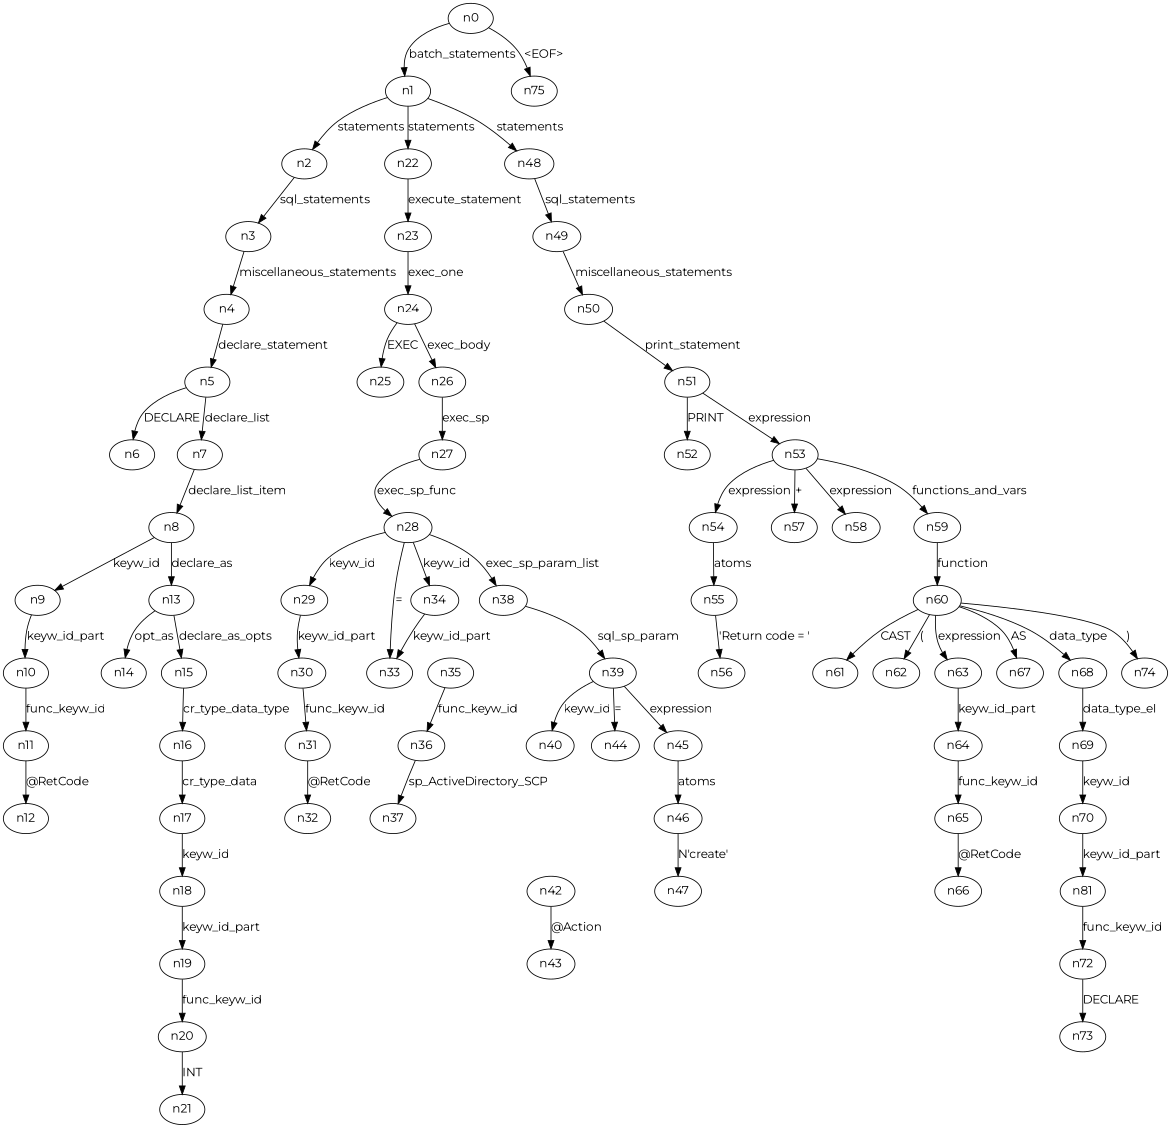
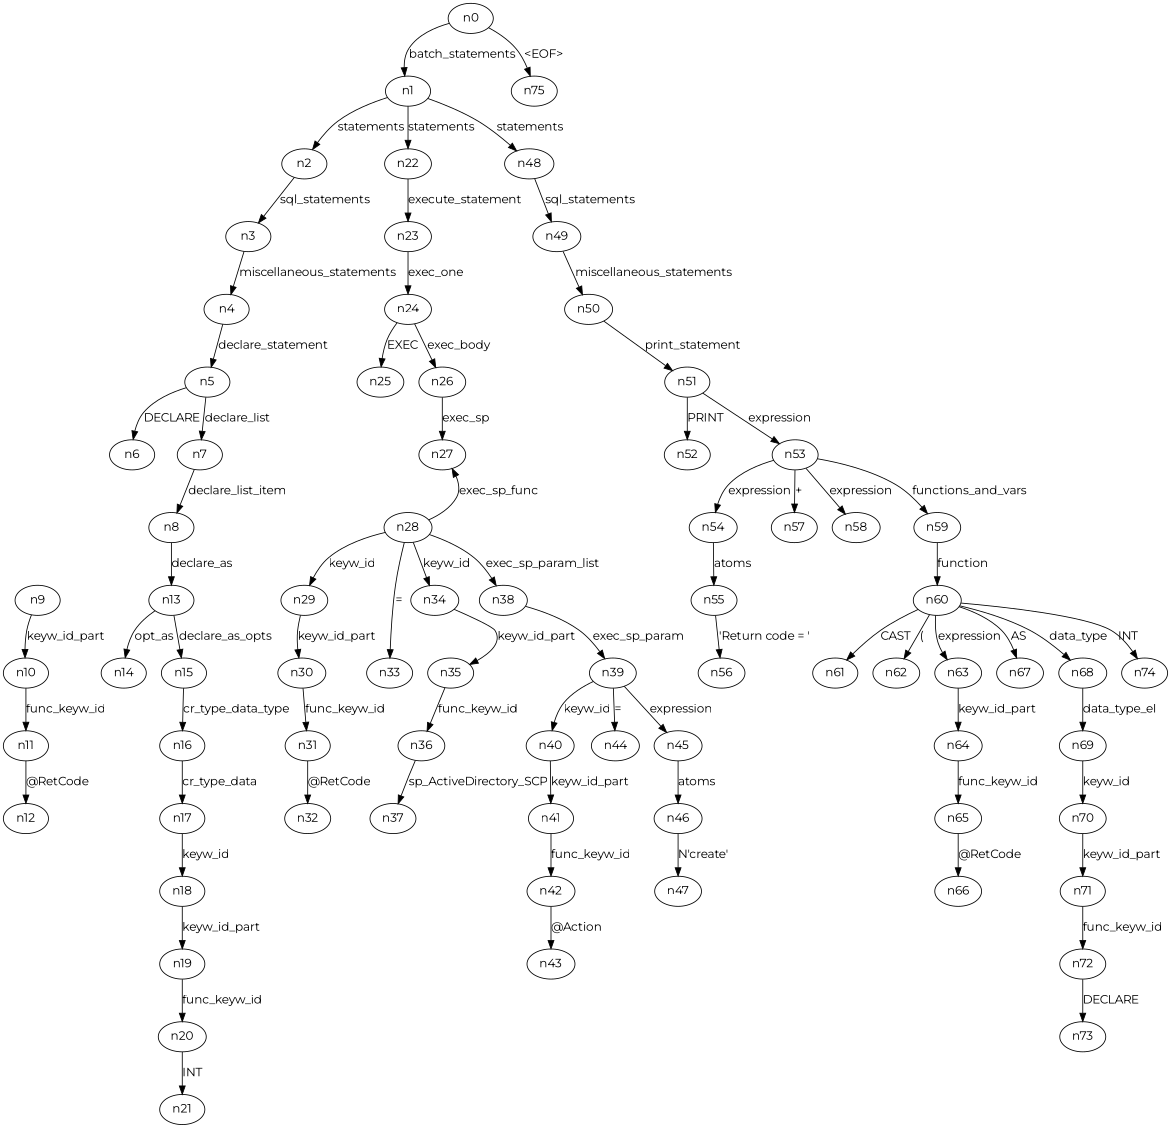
(384, 477) -> (452, 503)
(108, 562) -> none
(412, 632) -> (492, 628)
(638, 637) -> (638, 637)
(1128, 637) -> (1128, 637)
none -> (551, 819)
(1083, 891) -> (1083, 891)
